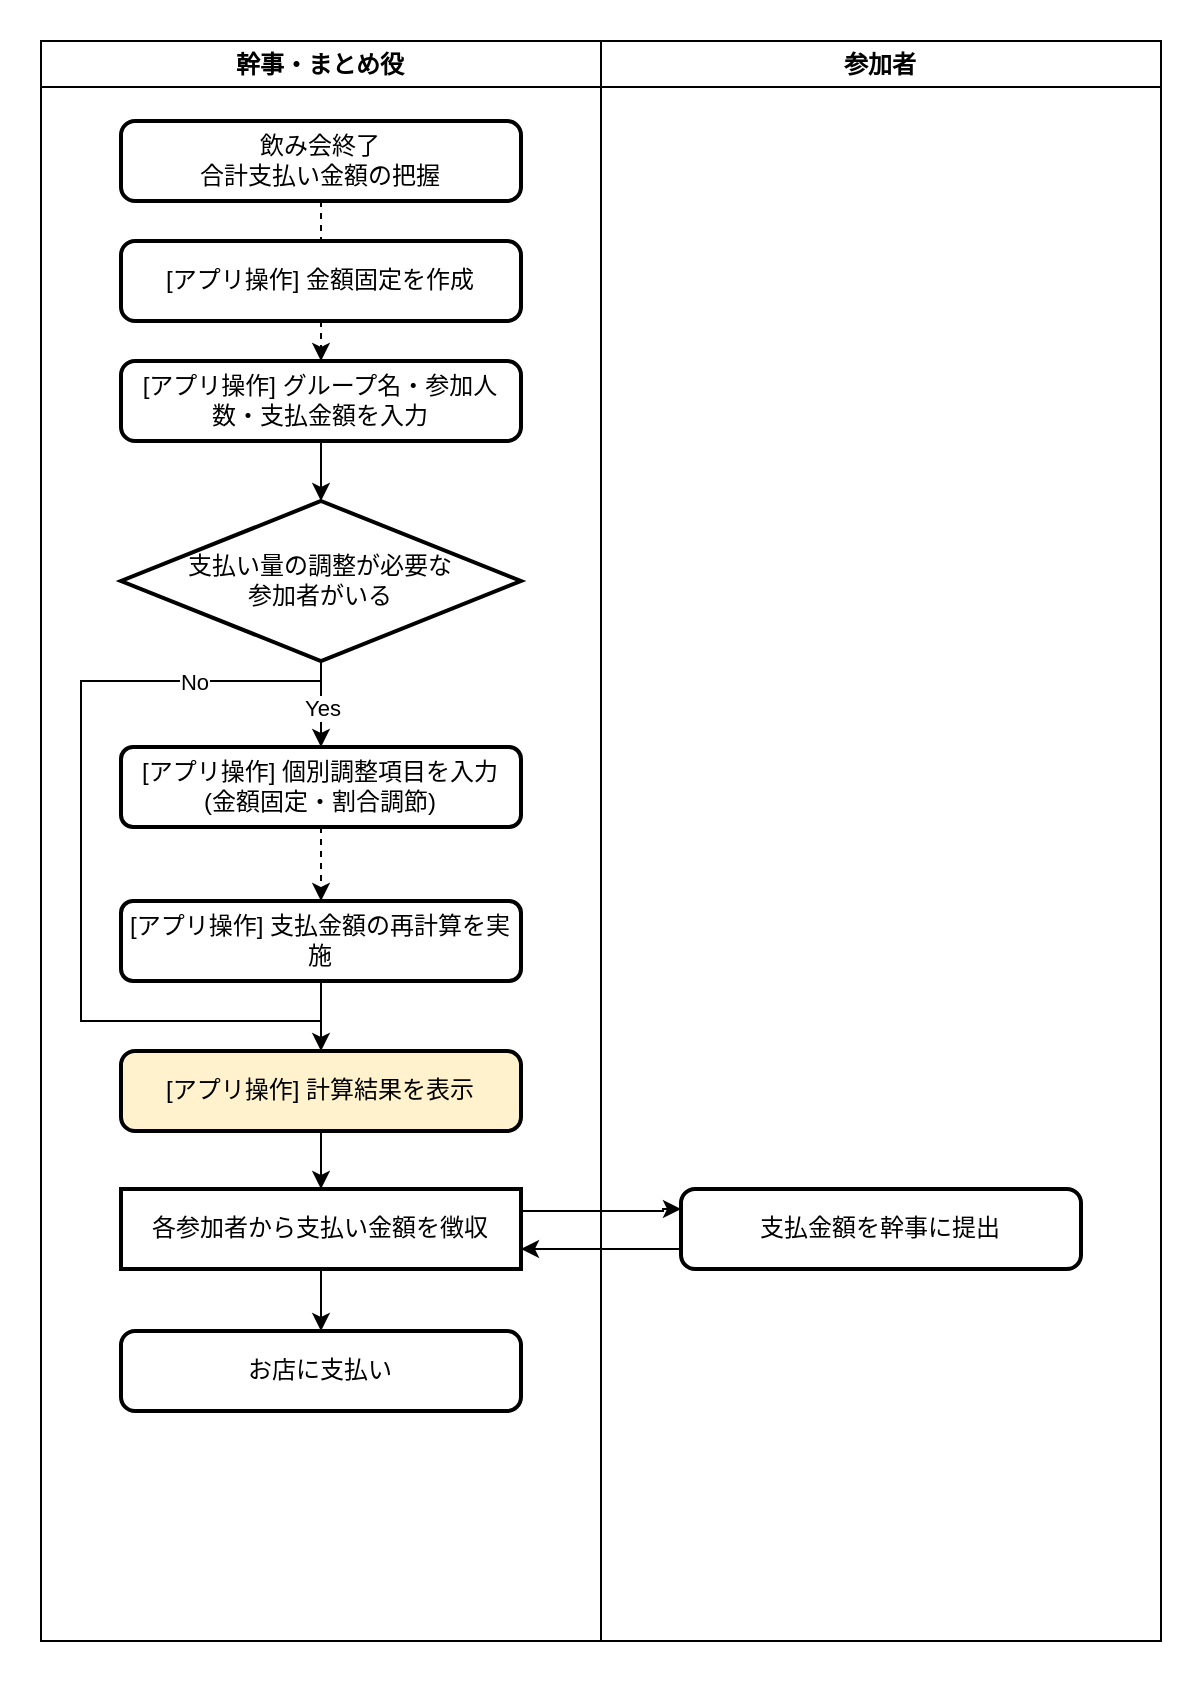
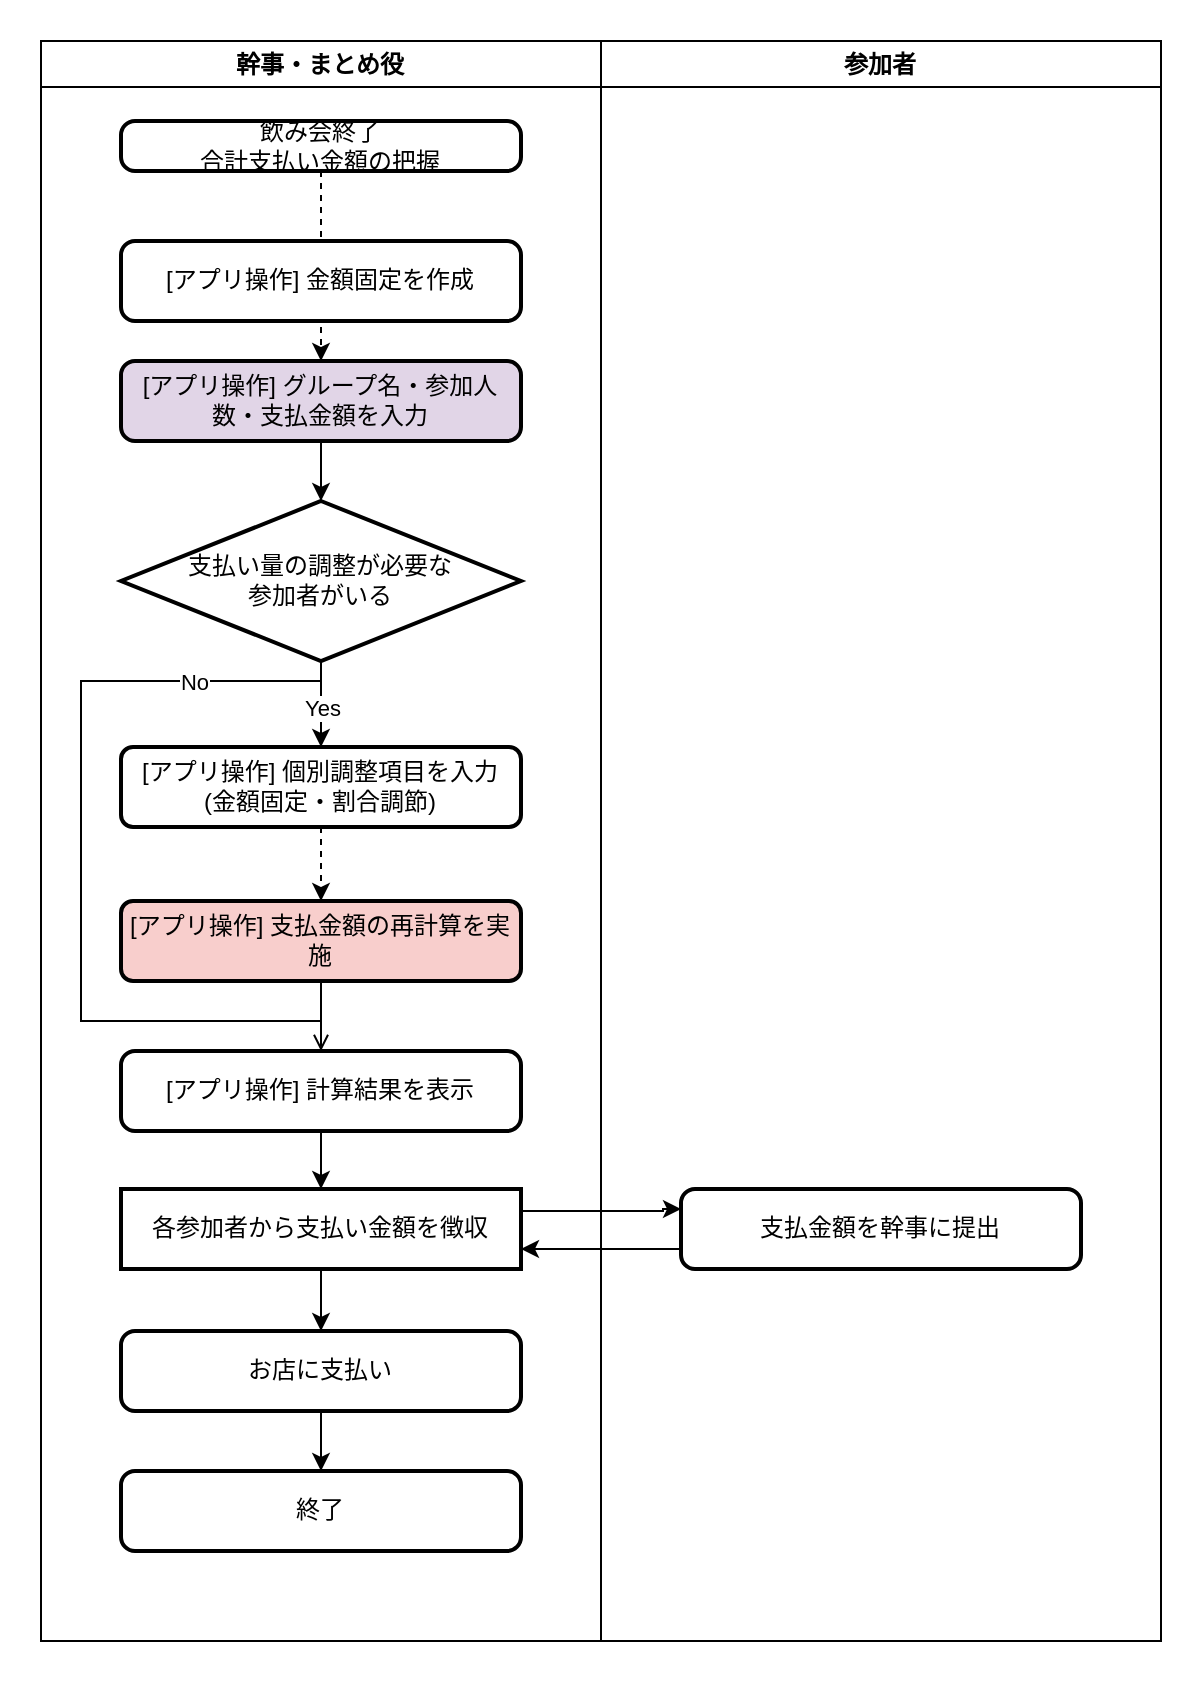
(321, 161) -> (321, 146)
(321, 401) -> (321, 401)
(321, 941) -> (321, 941)
(321, 1036) -> (321, 1039)
(321, 1091) -> (321, 1091)
none -> (321, 1448)
none -> (321, 1511)
